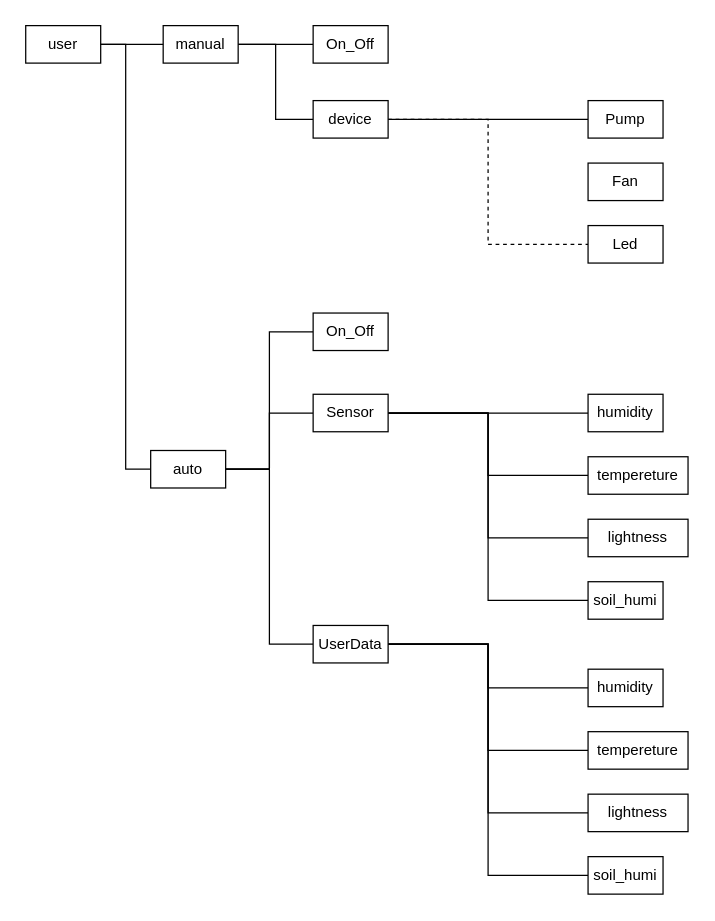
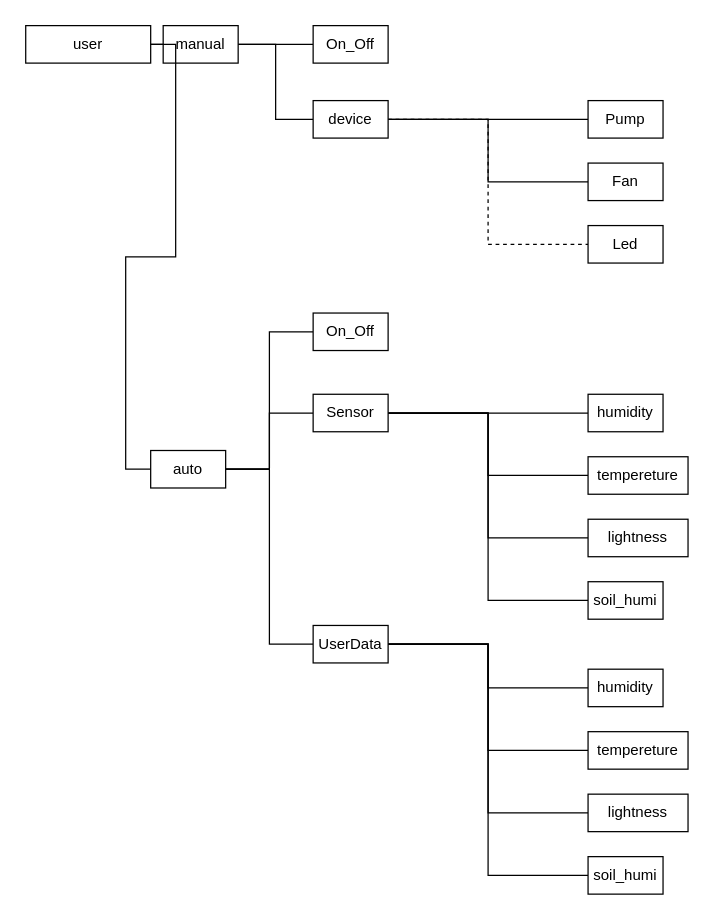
(63, 44) -> (88, 44)
none -> (539, 182)
